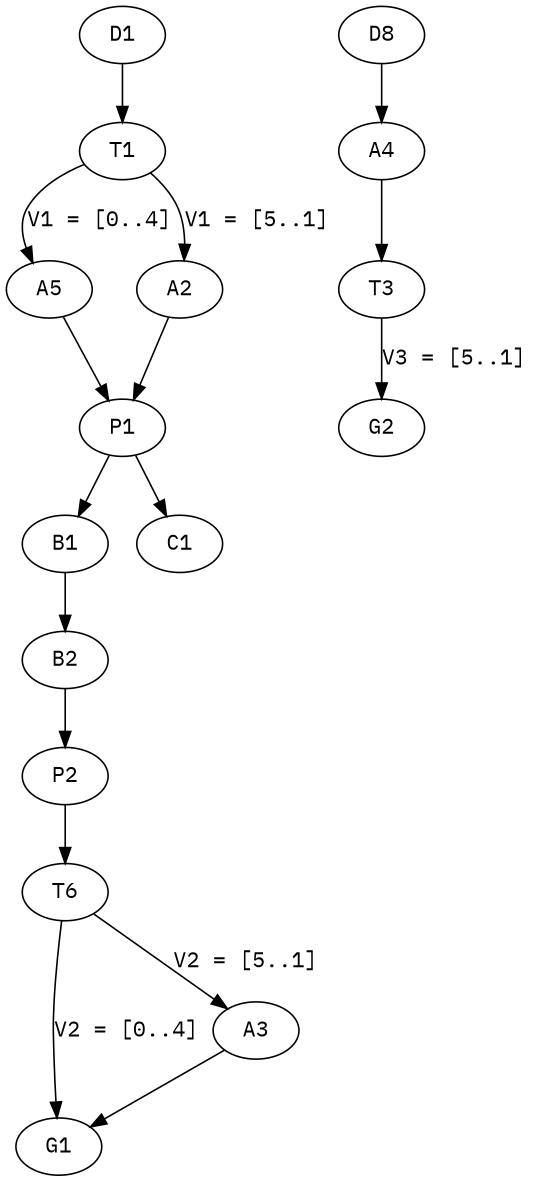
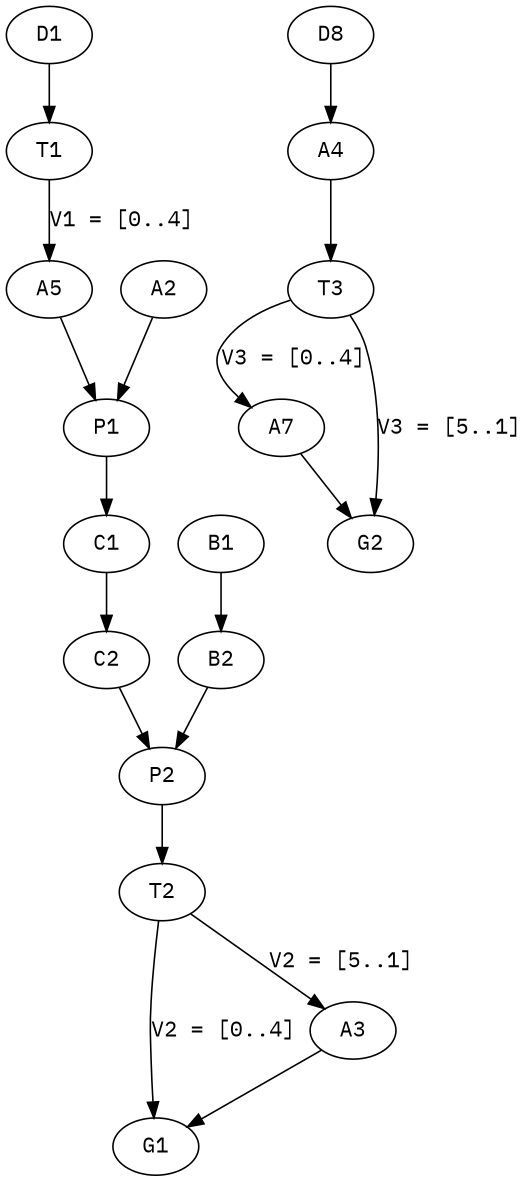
(176, 204) -> none
none -> (281, 428)
(97, 479) -> none
none -> (107, 660)
(65, 892) -> (162, 892)
